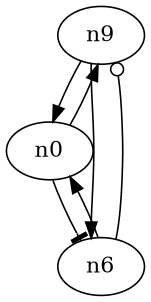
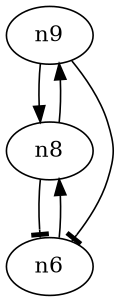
(94, 143) -> (113, 147)
(50, 151) -> (50, 151)
(123, 158) -> none
